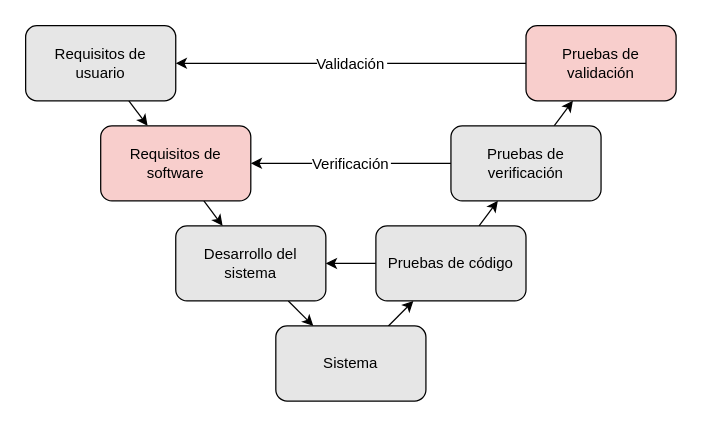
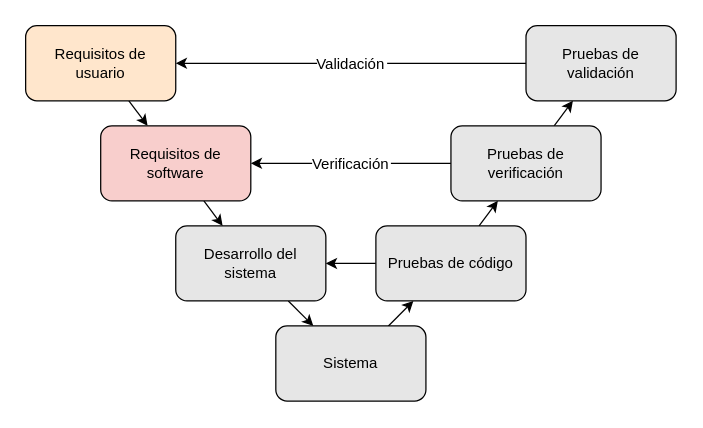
(101, 63) -> (101, 63)
(601, 63) -> (601, 63)
